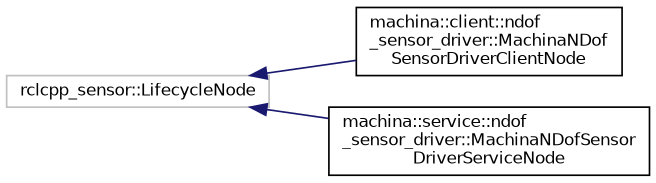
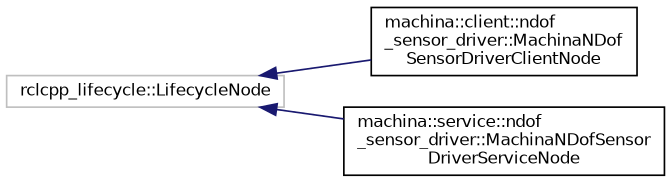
(138, 91) -> (145, 91)
